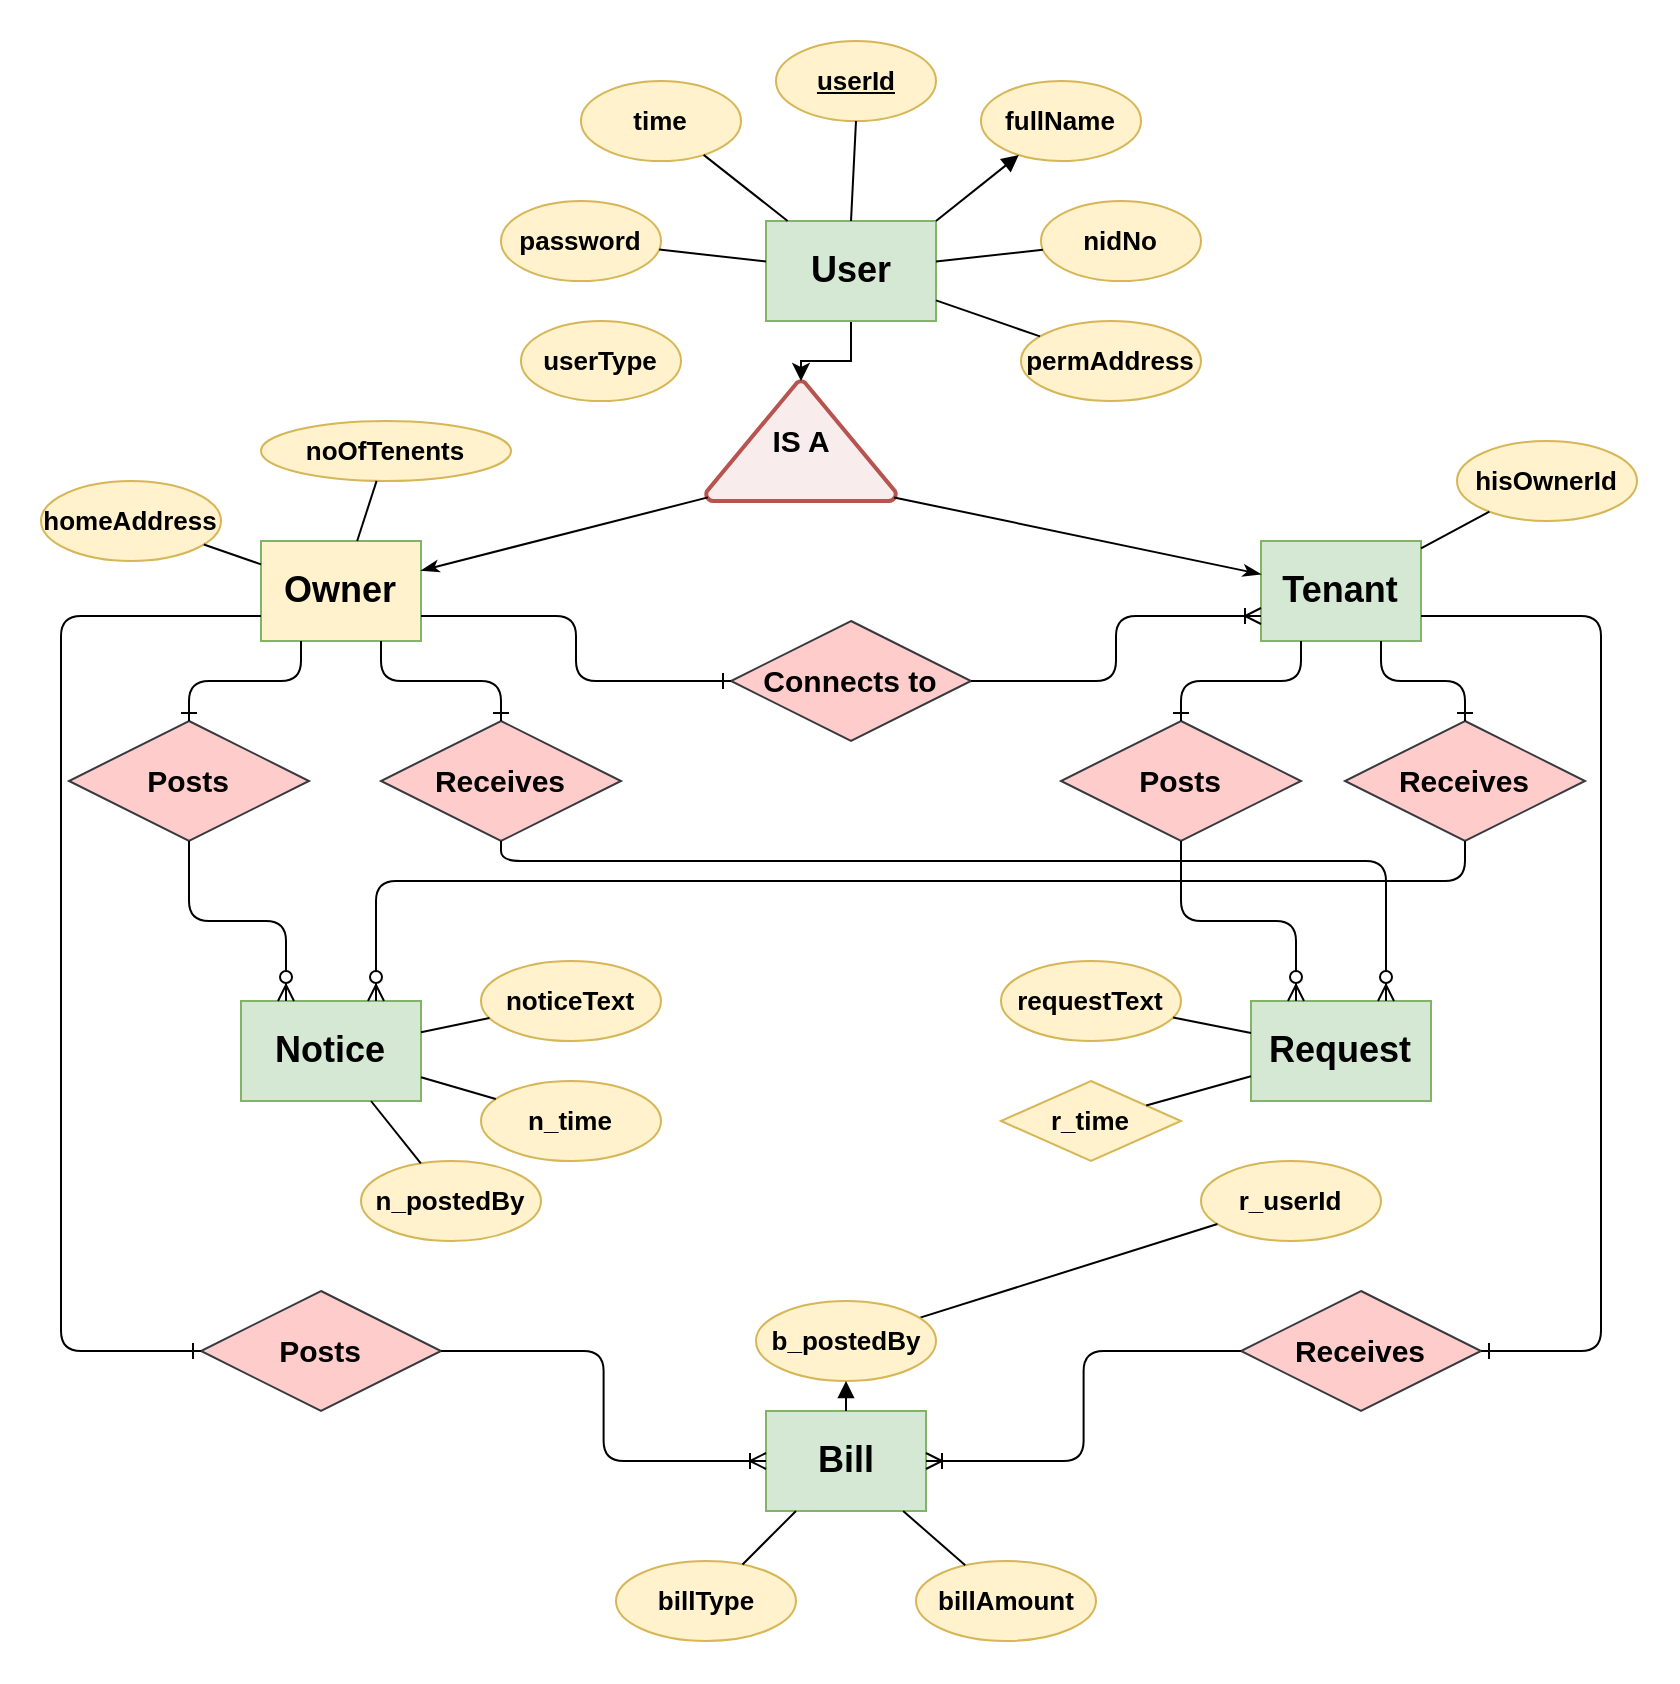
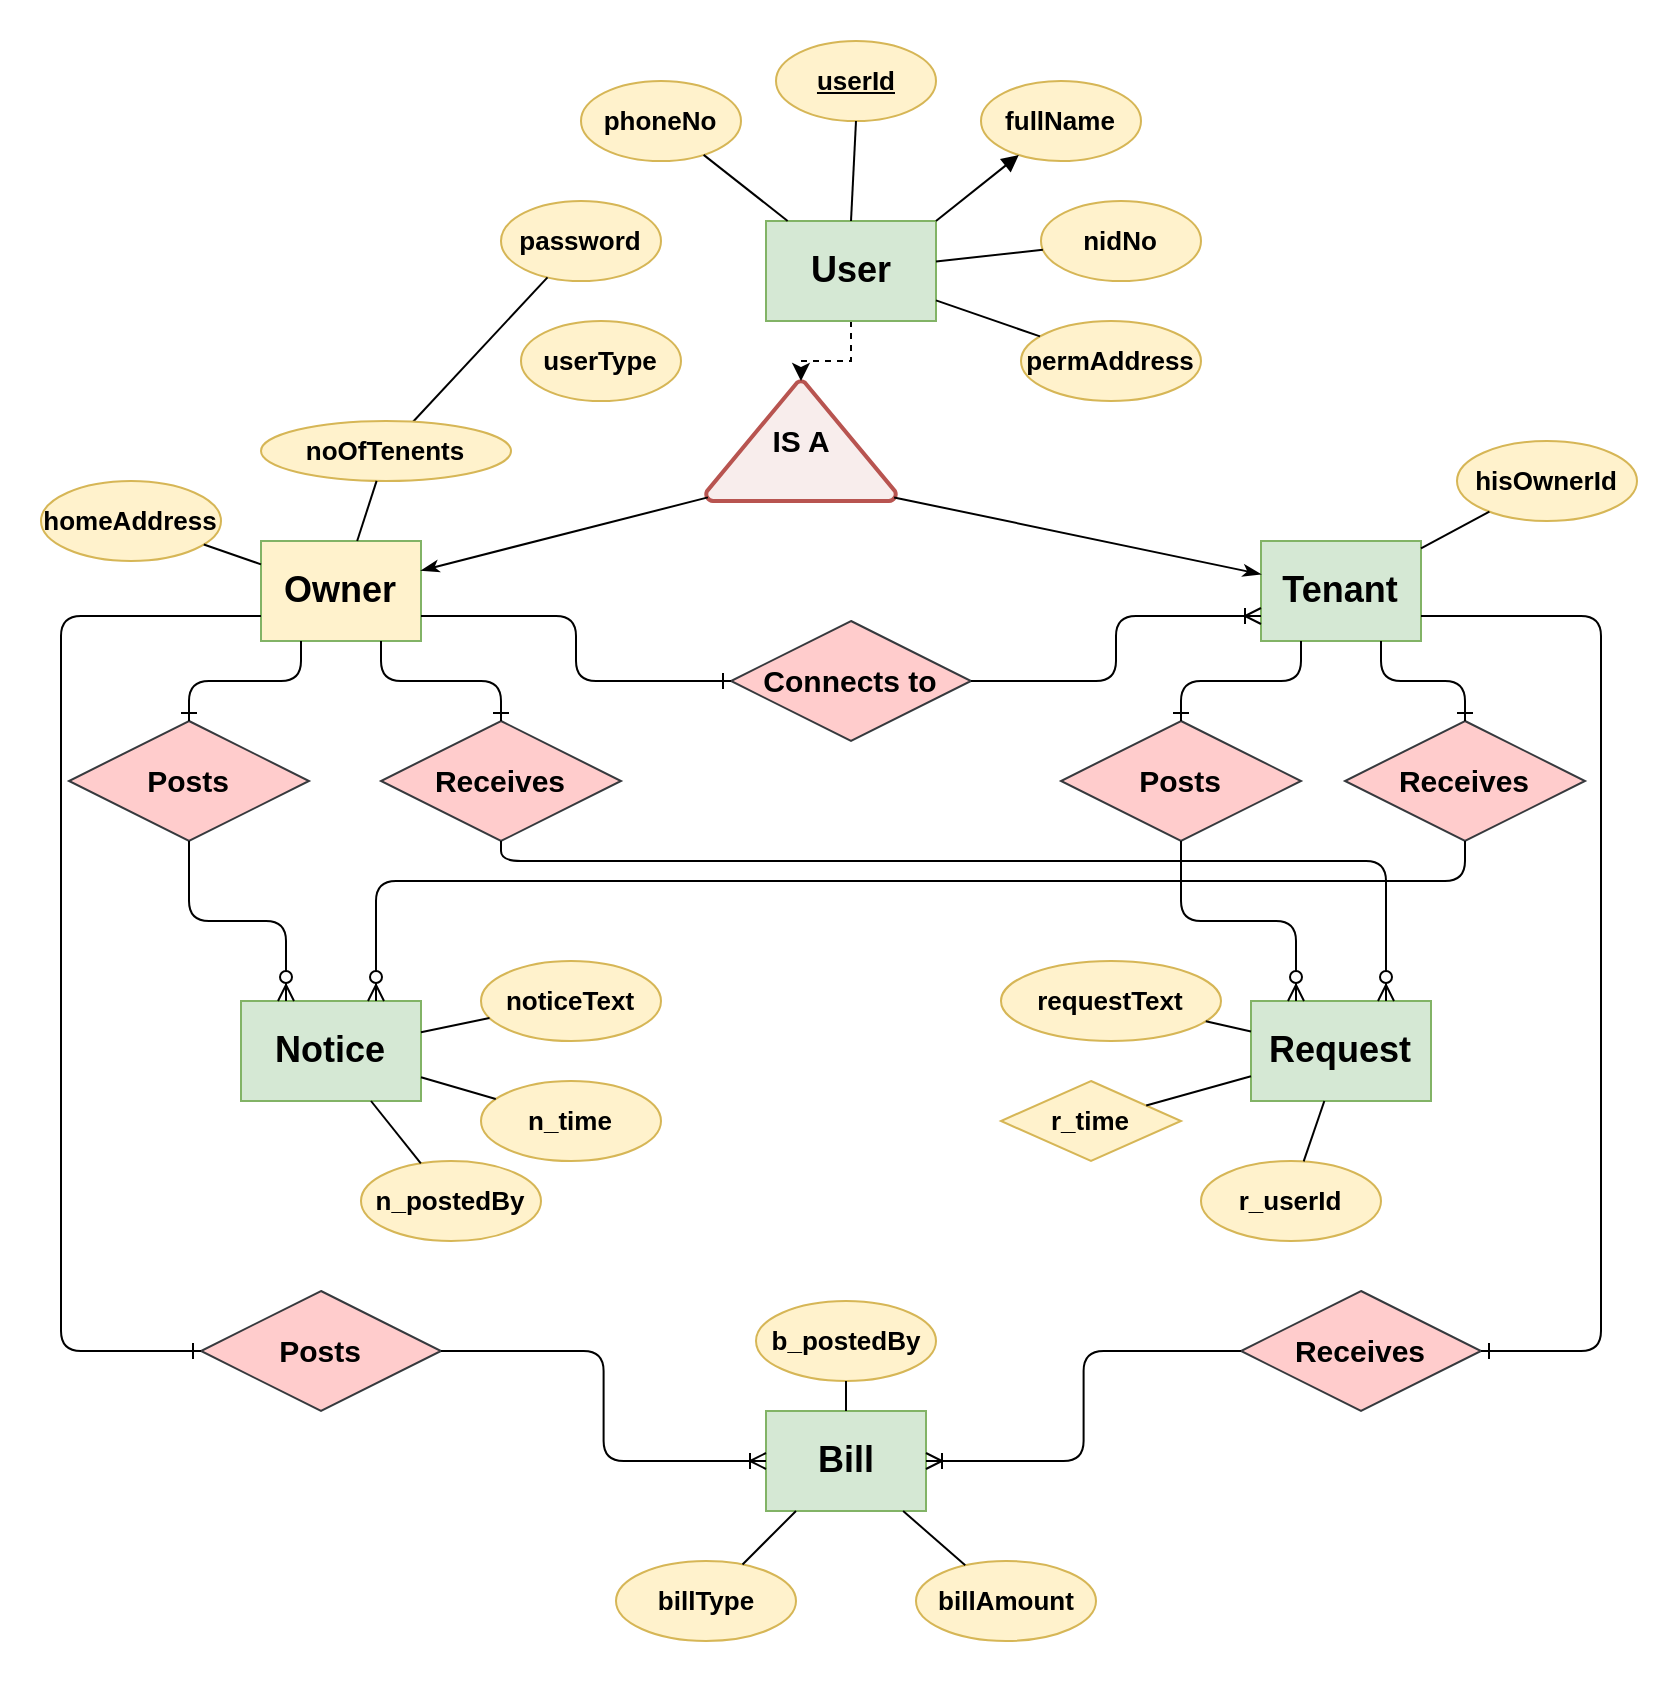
(661, 121) -> (661, 121)
(712, 255) -> (481, 349)
(841, 361) -> (841, 361)
(1091, 1001) -> (1111, 1001)
(1068, 1271) -> (1314, 1132)
(846, 1398) -> (846, 1390)
